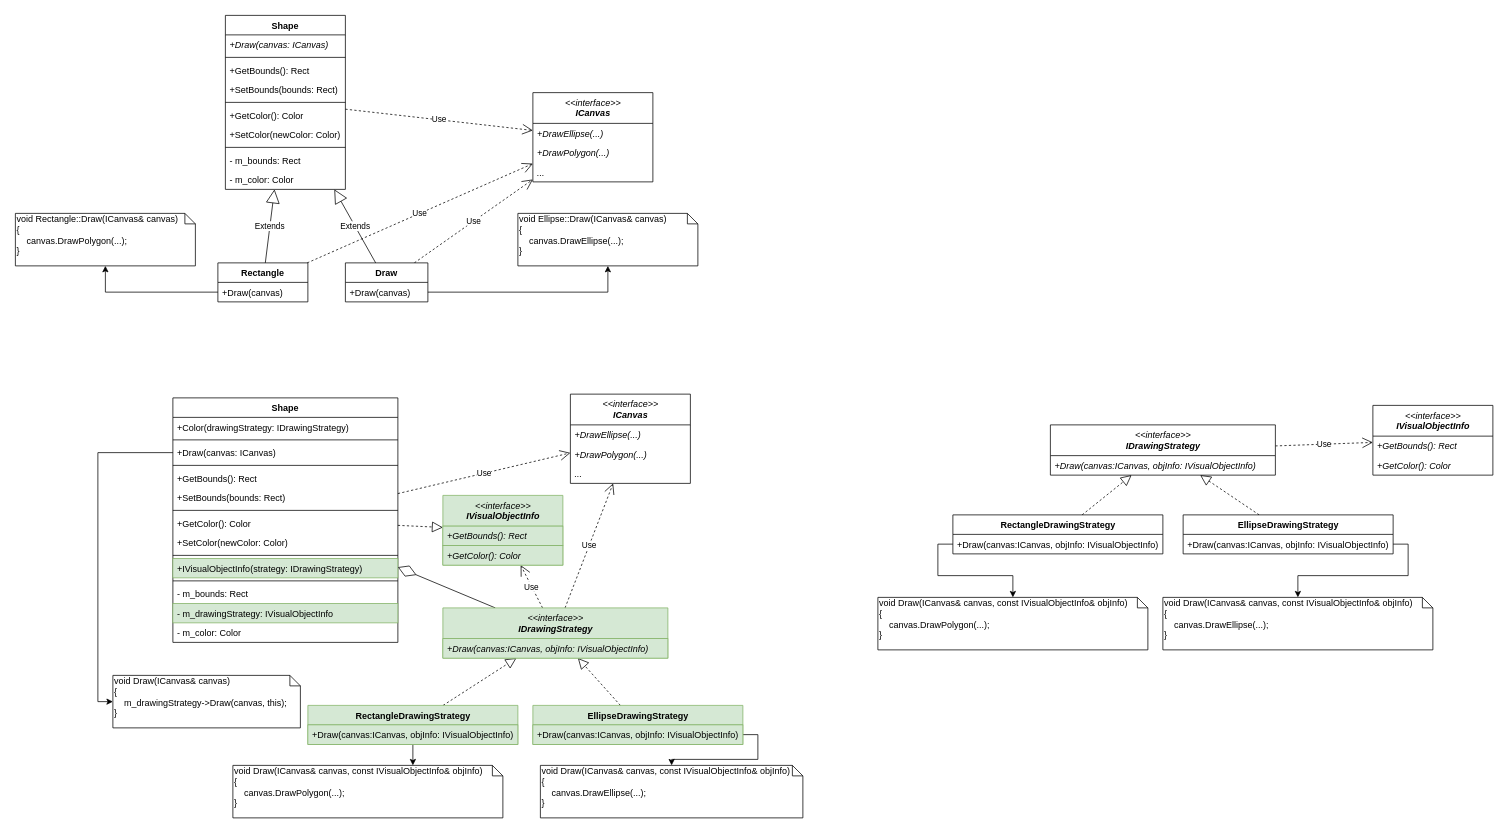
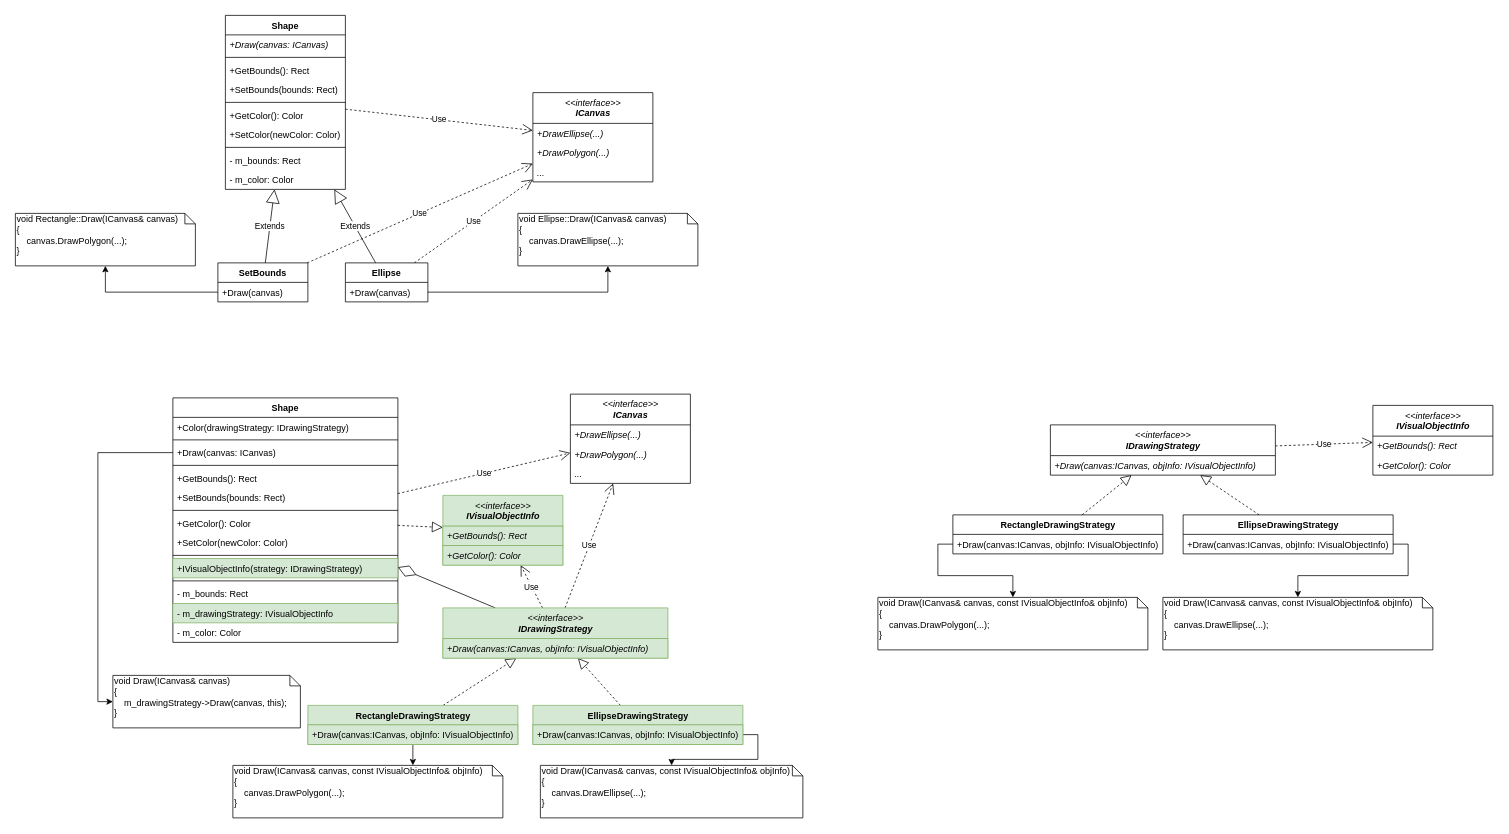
(263, 273) -> (263, 273)
(386, 273) -> (386, 273)
